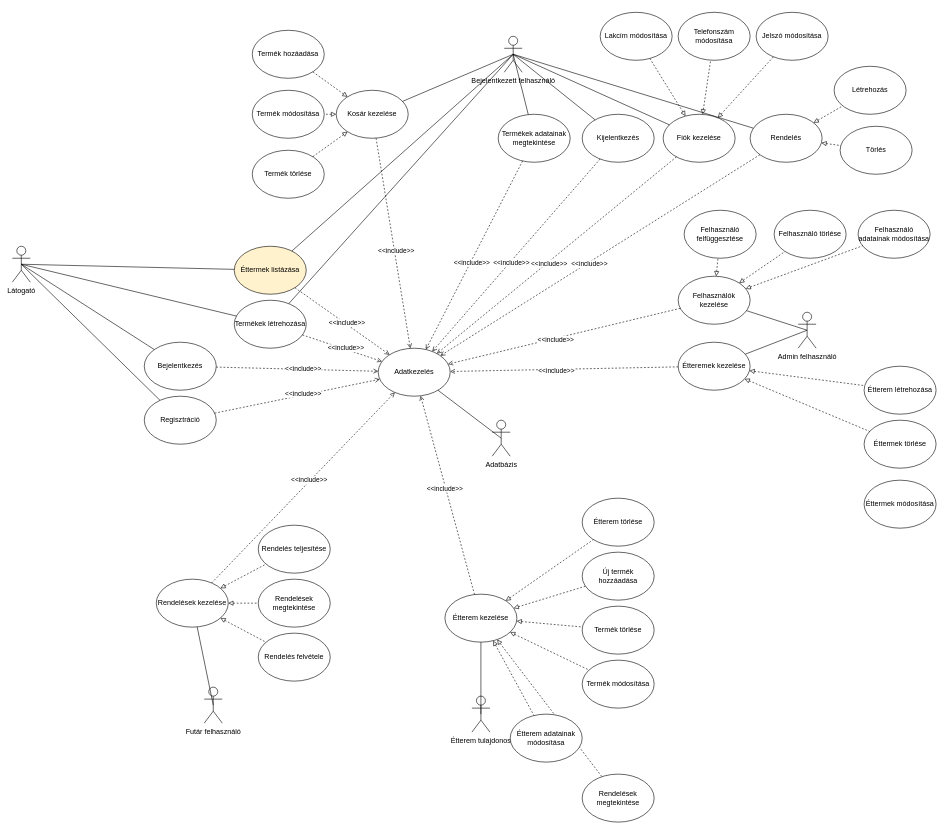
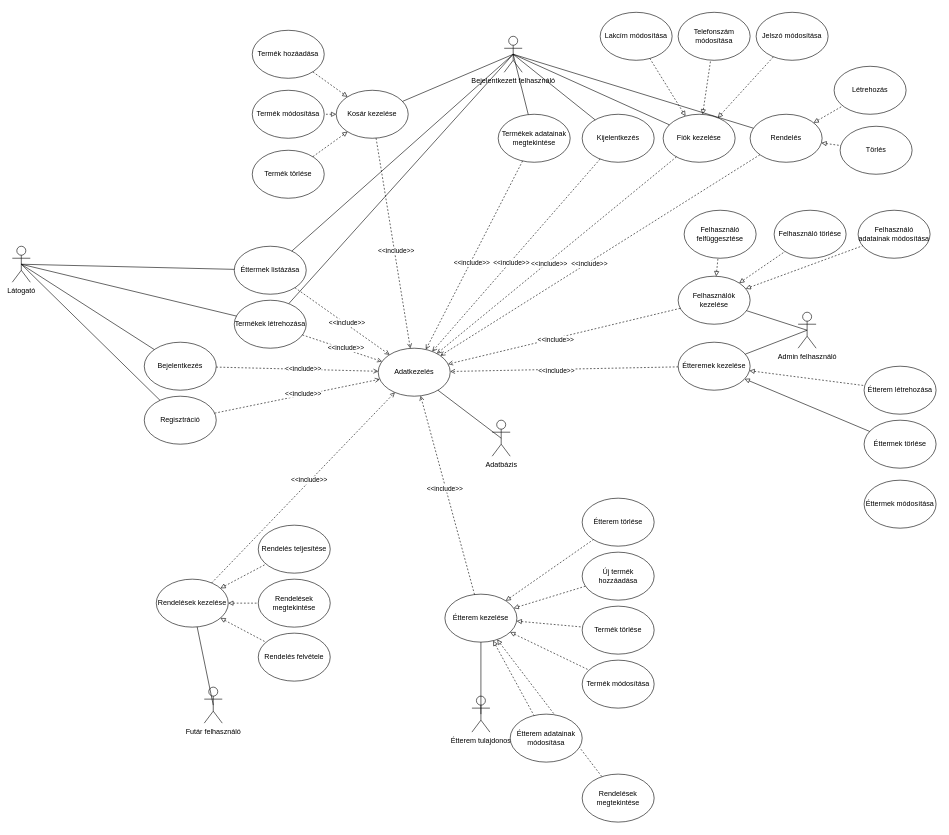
(270, 270) -> (270, 270)
(809, 406) -> (809, 406)
